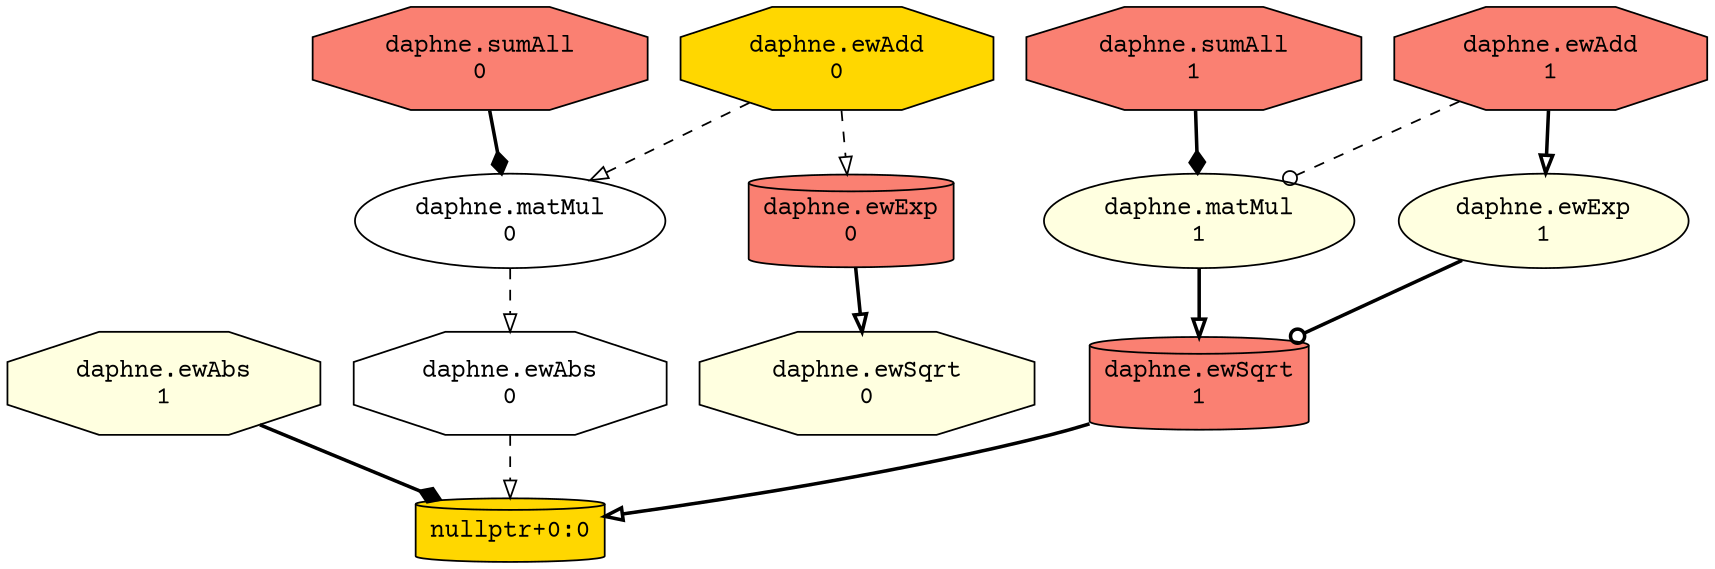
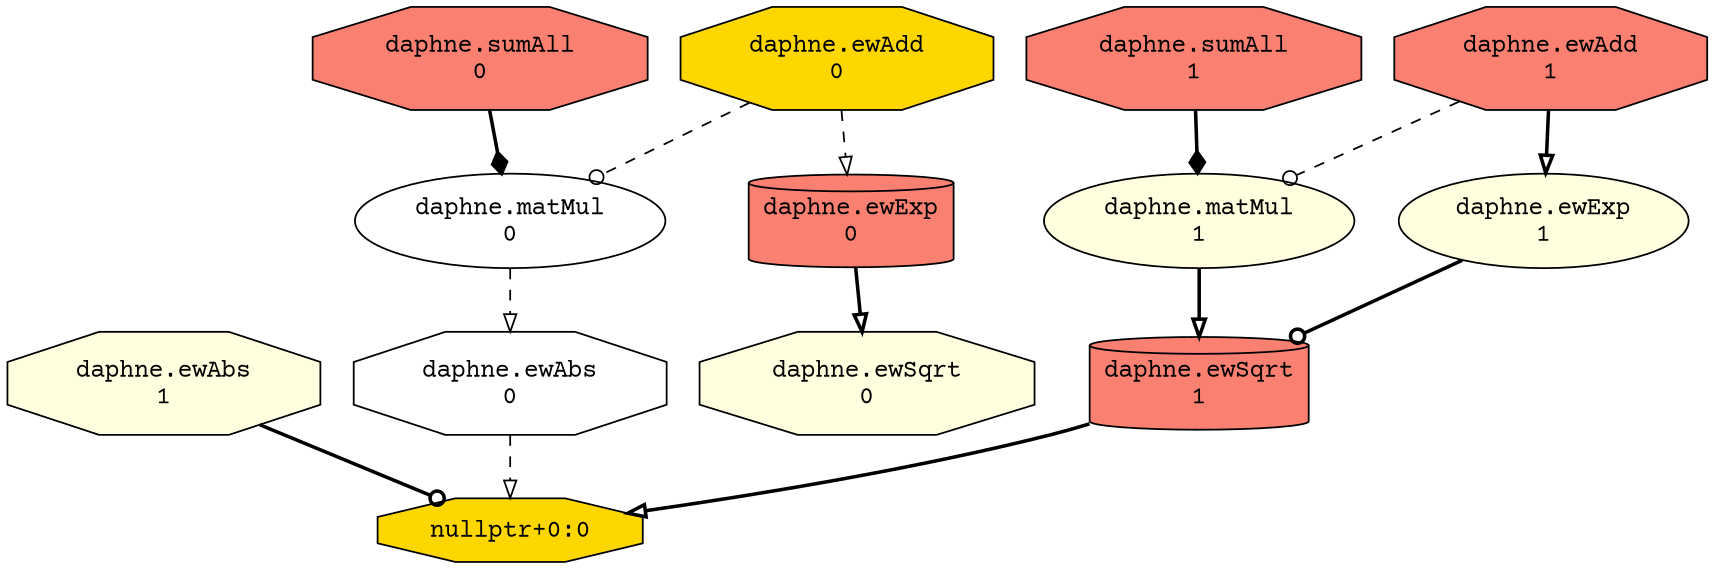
(678, 138) -> (676, 138)
(340, 458) -> (345, 460)
(510, 530) -> (510, 530)
